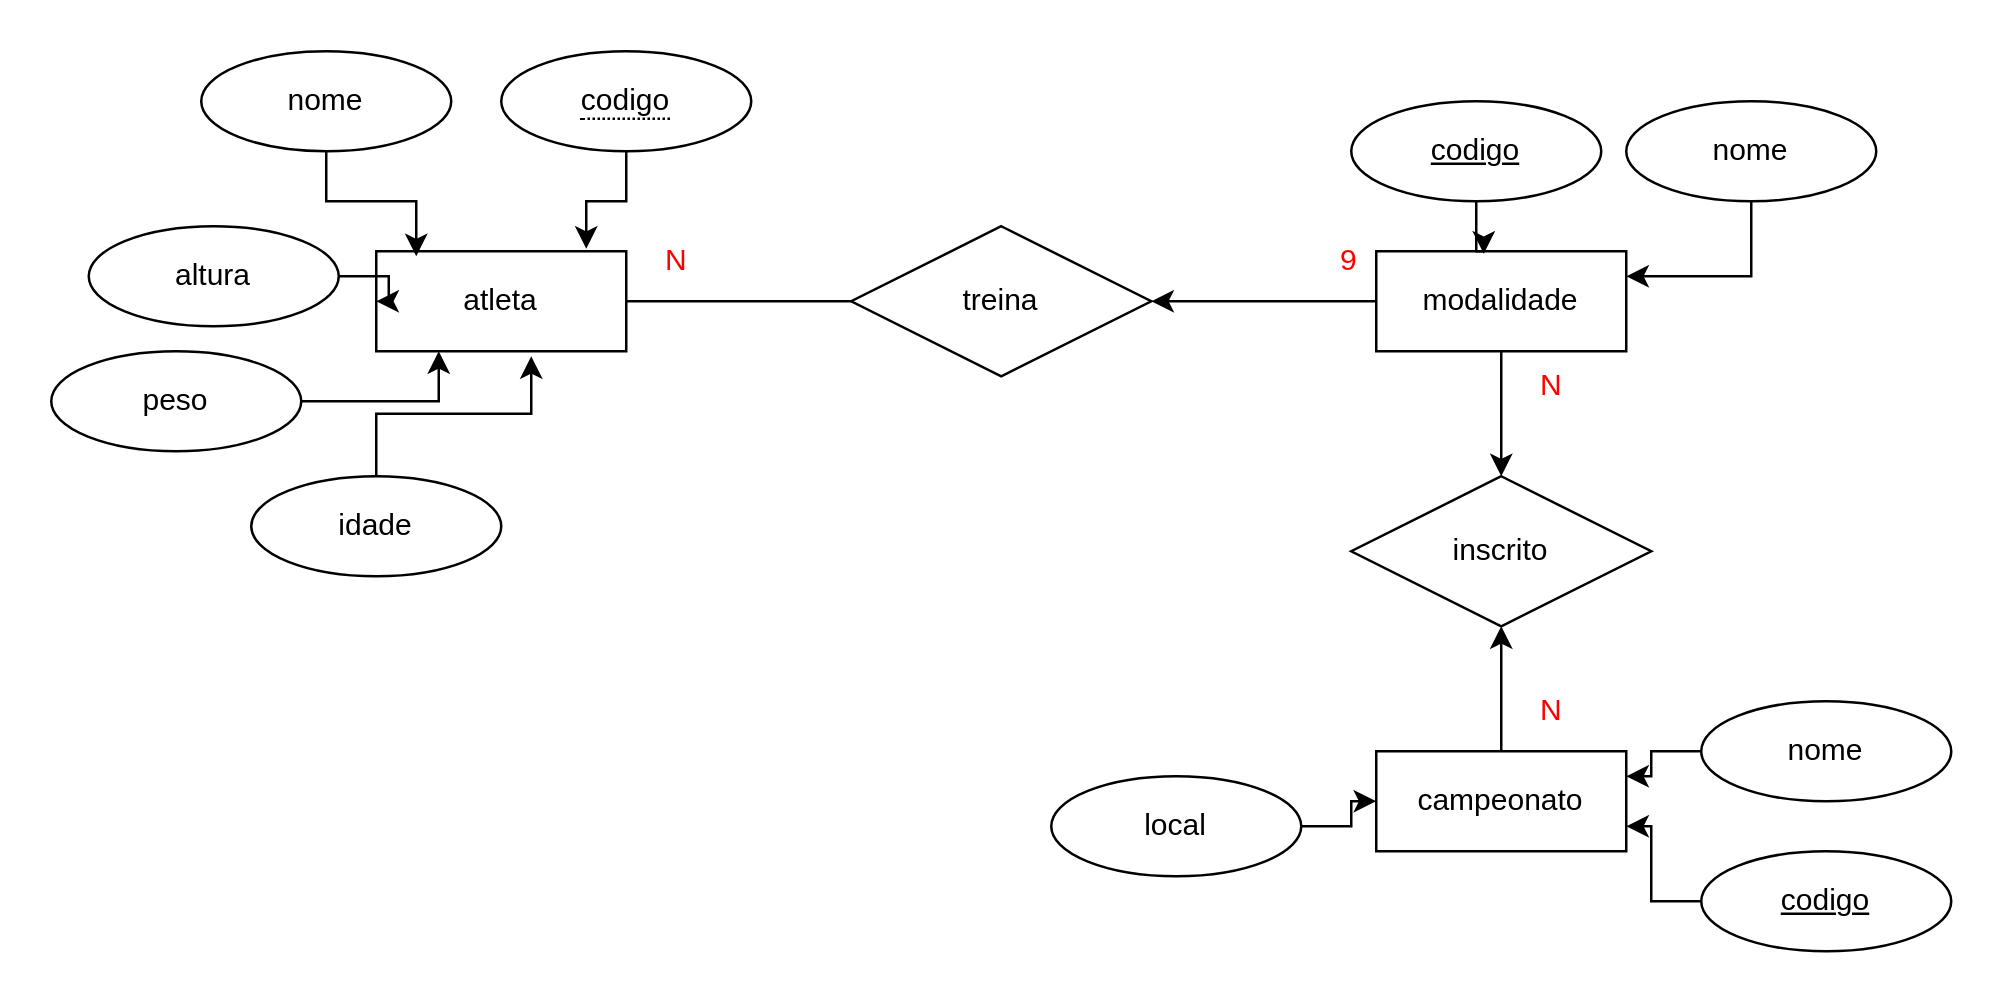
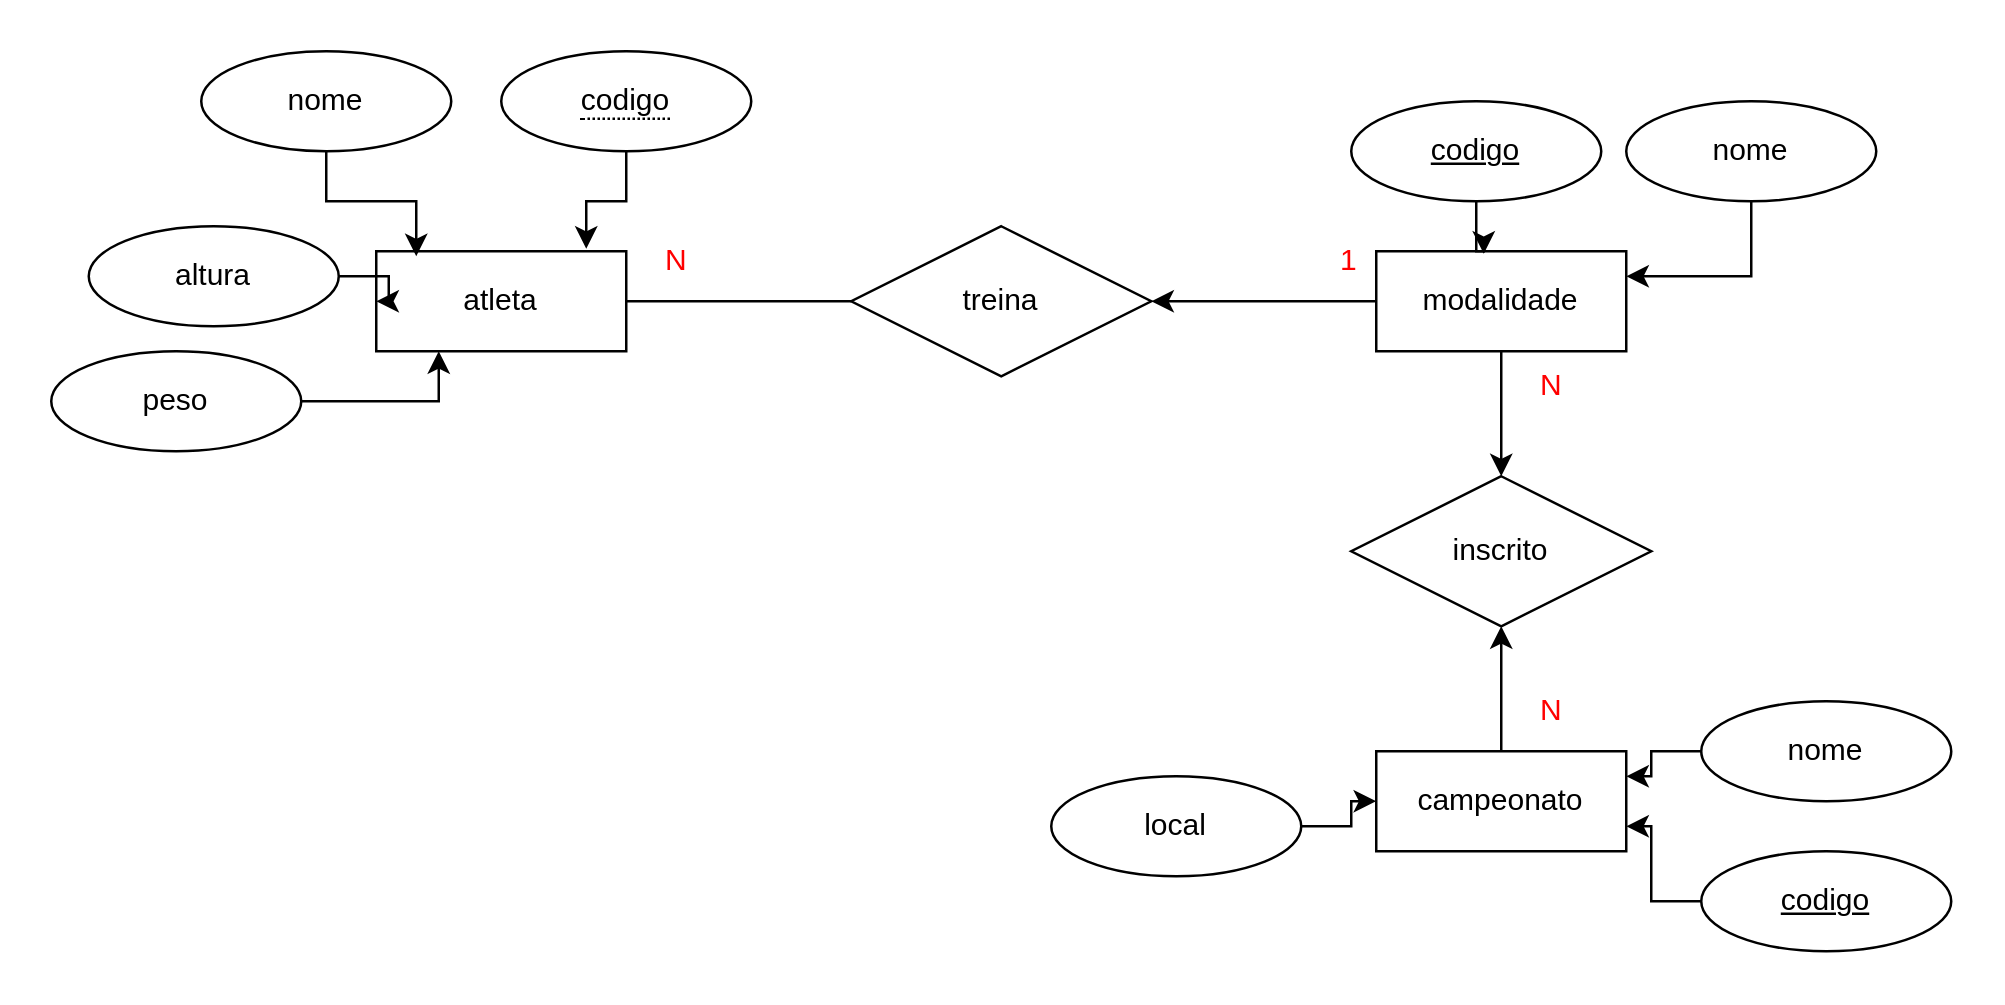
(1350, 262) -> (1350, 262)
(443, 414) -> none
(376, 526) -> none
